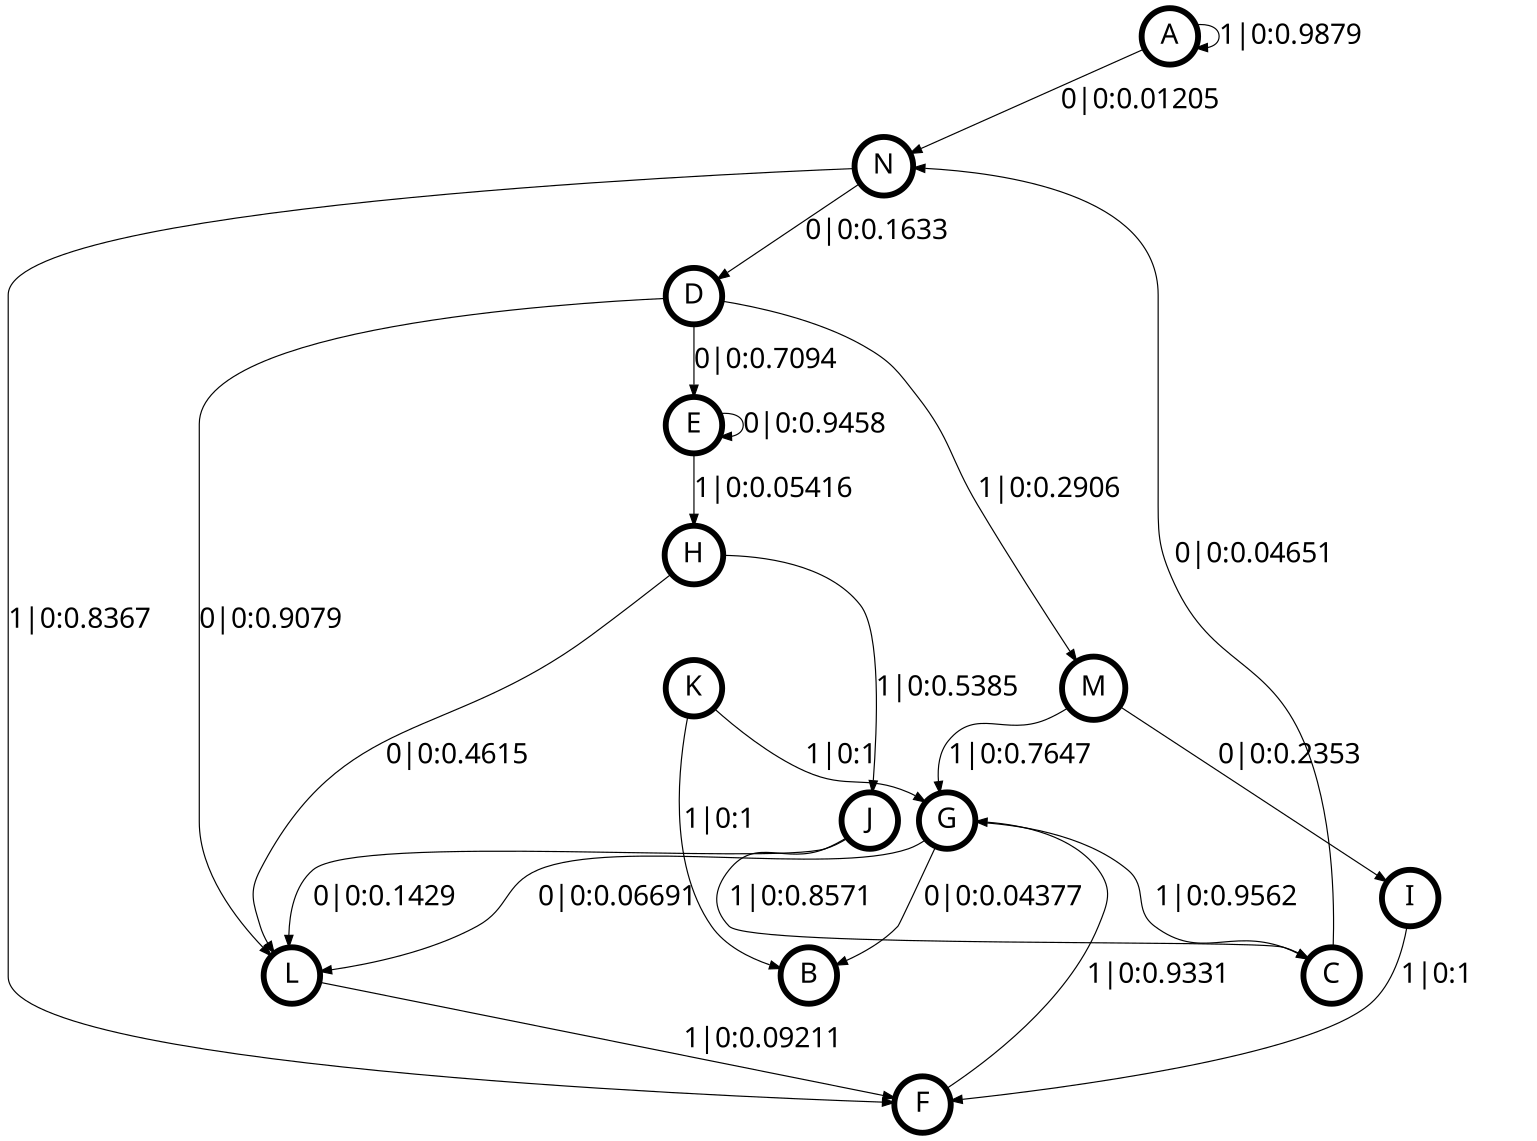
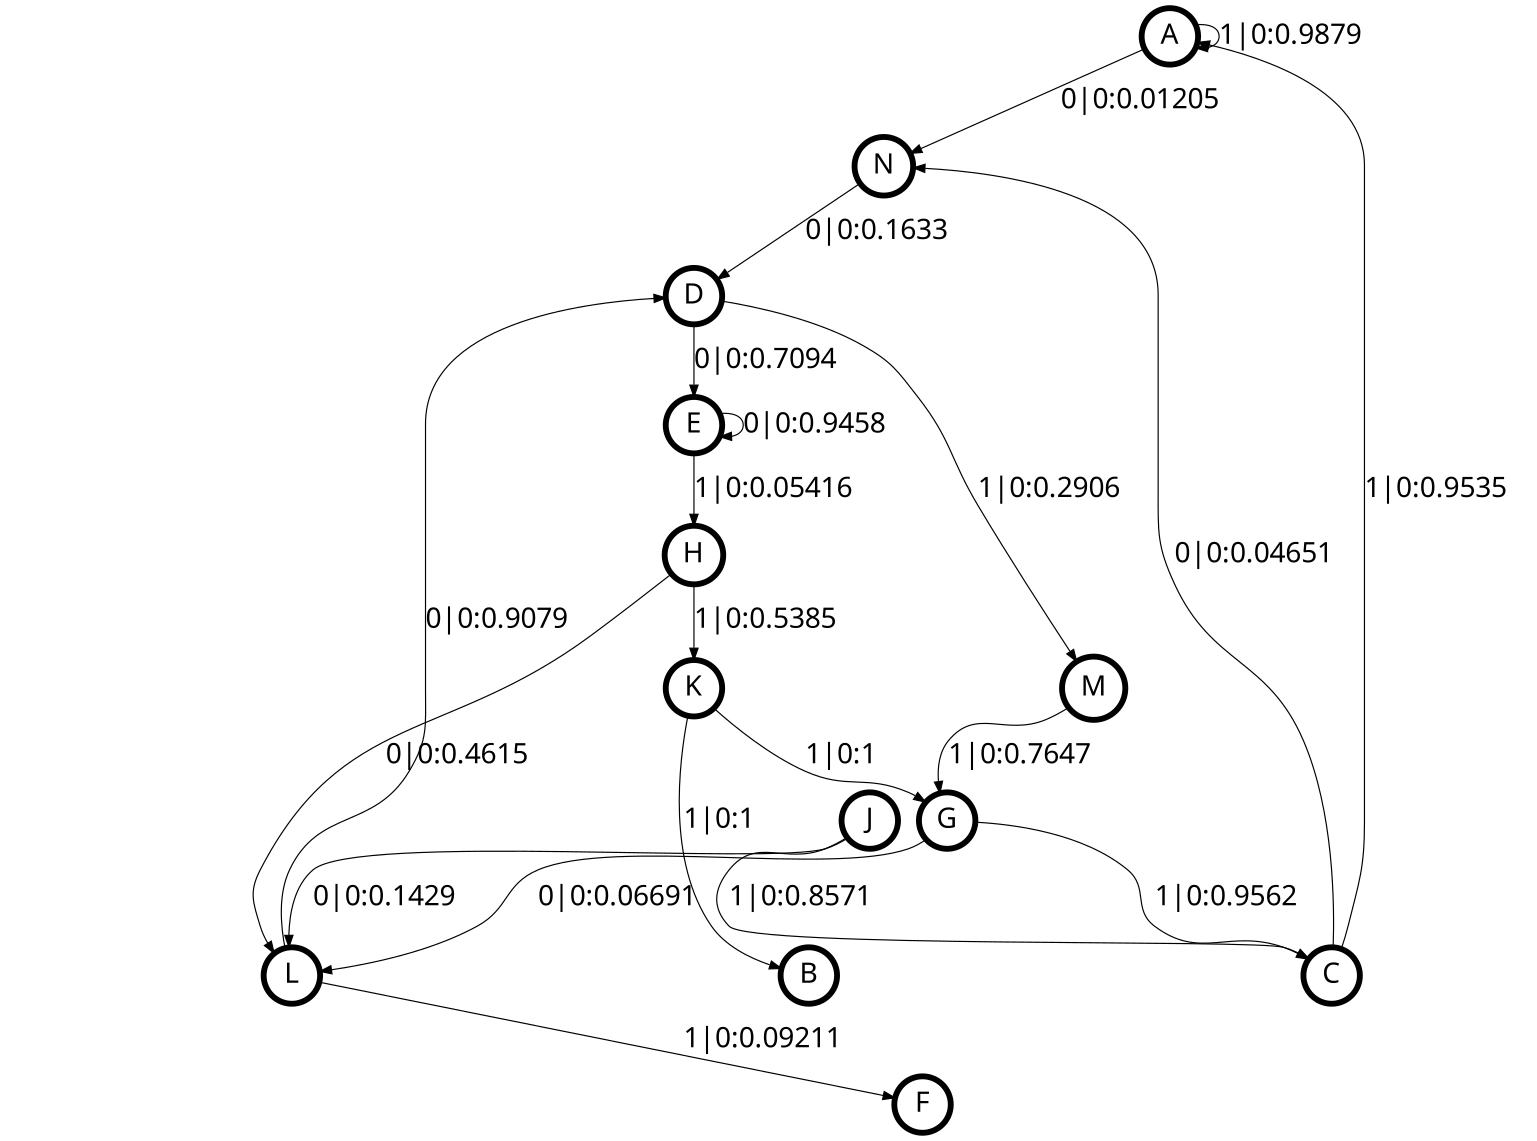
(199, 444) -> (426, 576)
none -> (1364, 453)
(867, 617) -> (694, 616)
(8, 650) -> none
(1410, 898) -> none
(904, 915) -> none
(1085, 954) -> none
